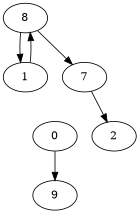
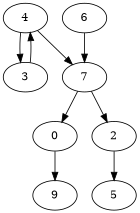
(25, 18) -> (25, 18)
none -> (85, 18)
(25, 77) -> (25, 77)
none -> (72, 103)
none -> (114, 195)
